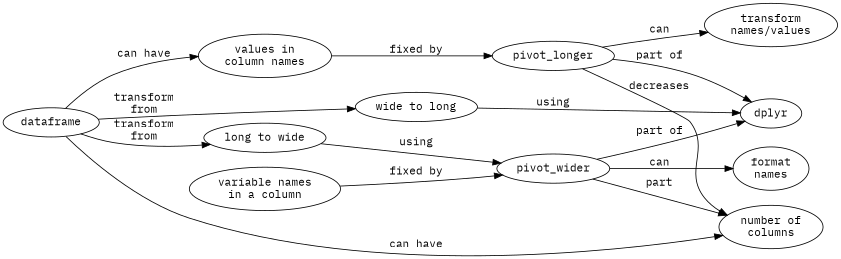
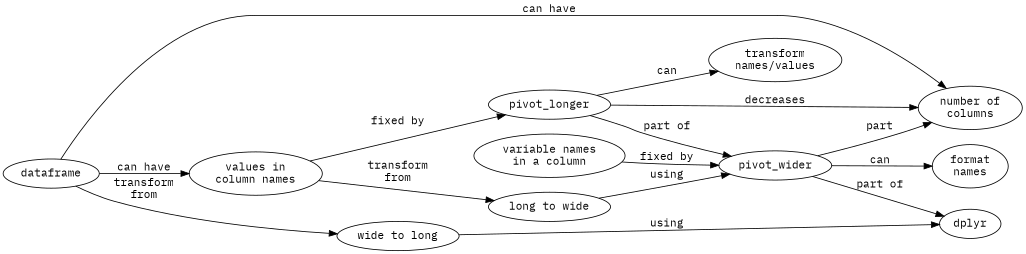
(681, 71) -> (656, 137)
(141, 146) -> (402, 190)
